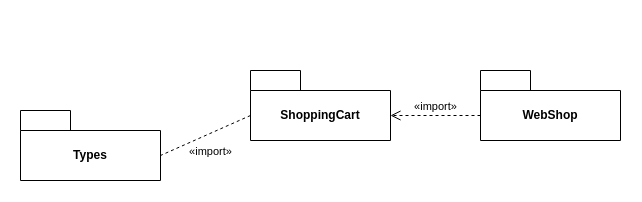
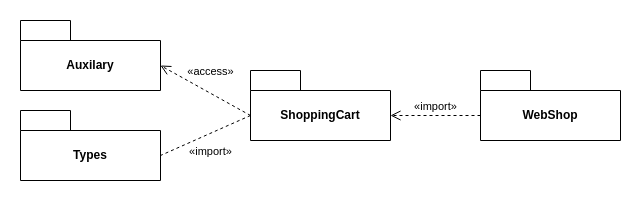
none -> (91, 56)
none -> (206, 91)
